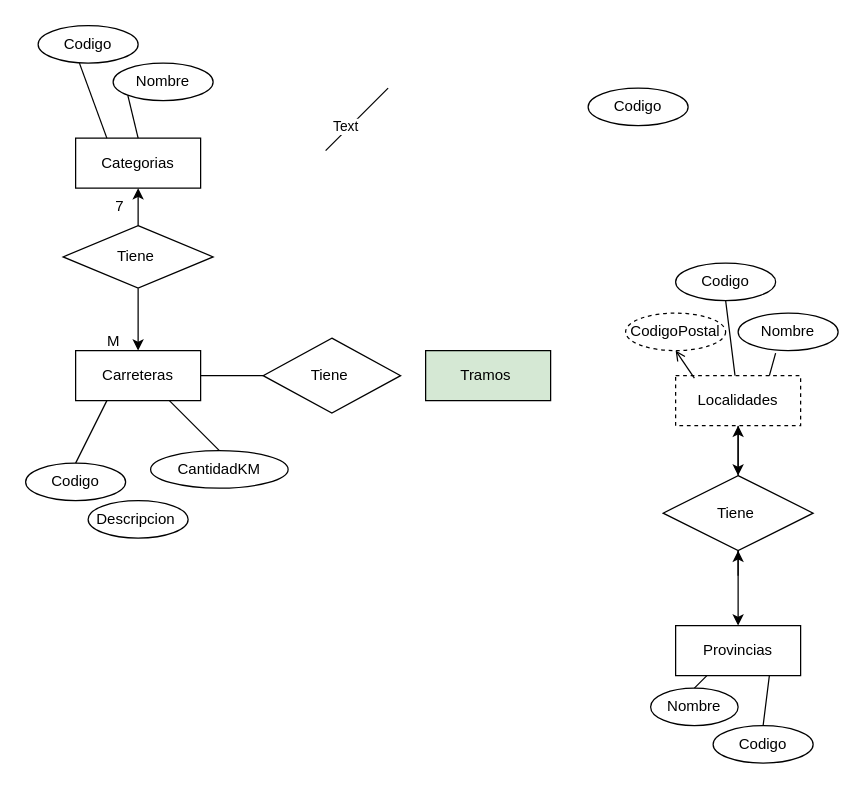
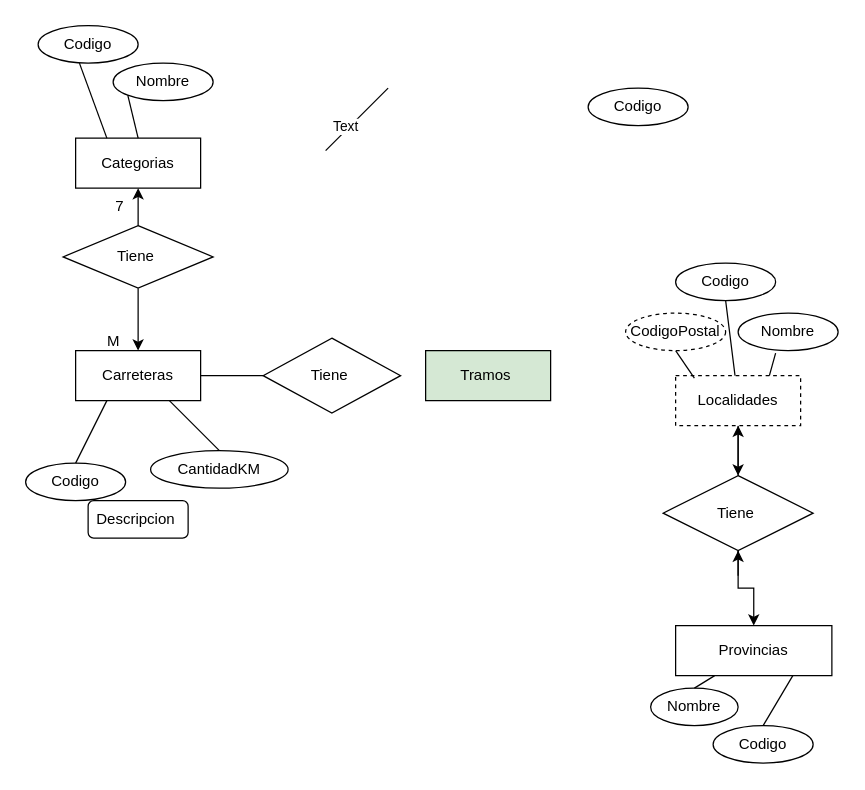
(679, 355) -> (678, 354)
(138, 519) -> (138, 519)
(738, 651) -> (754, 651)
